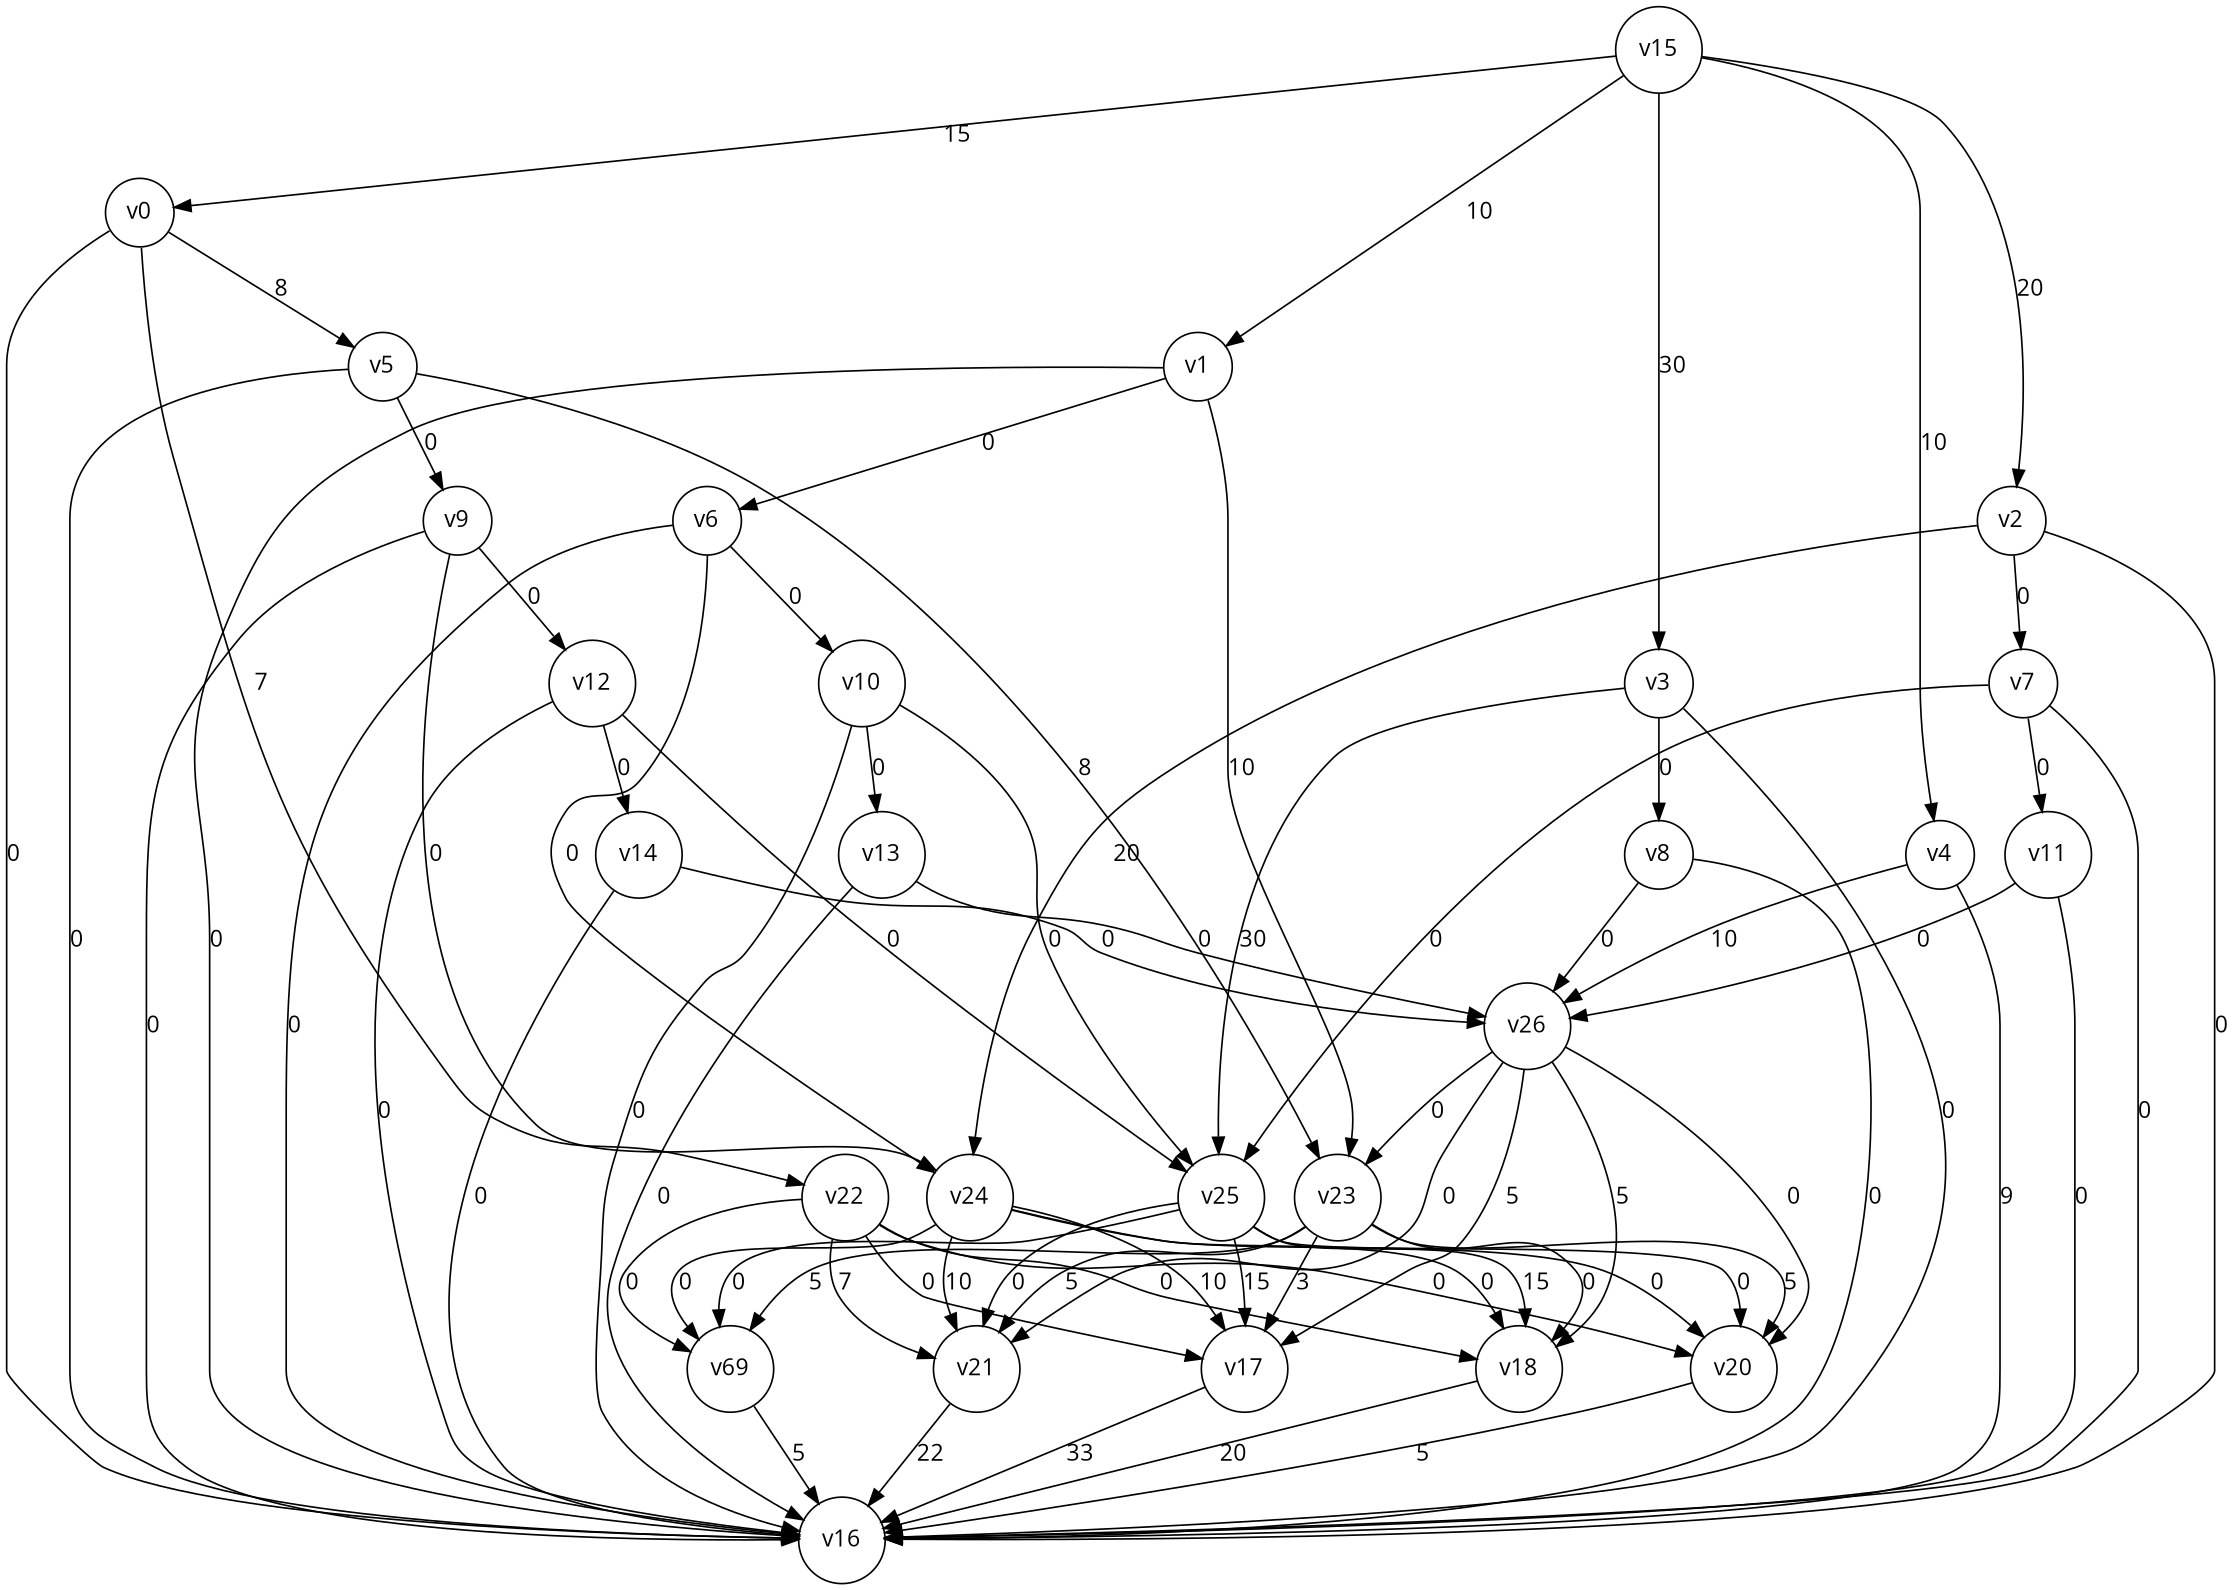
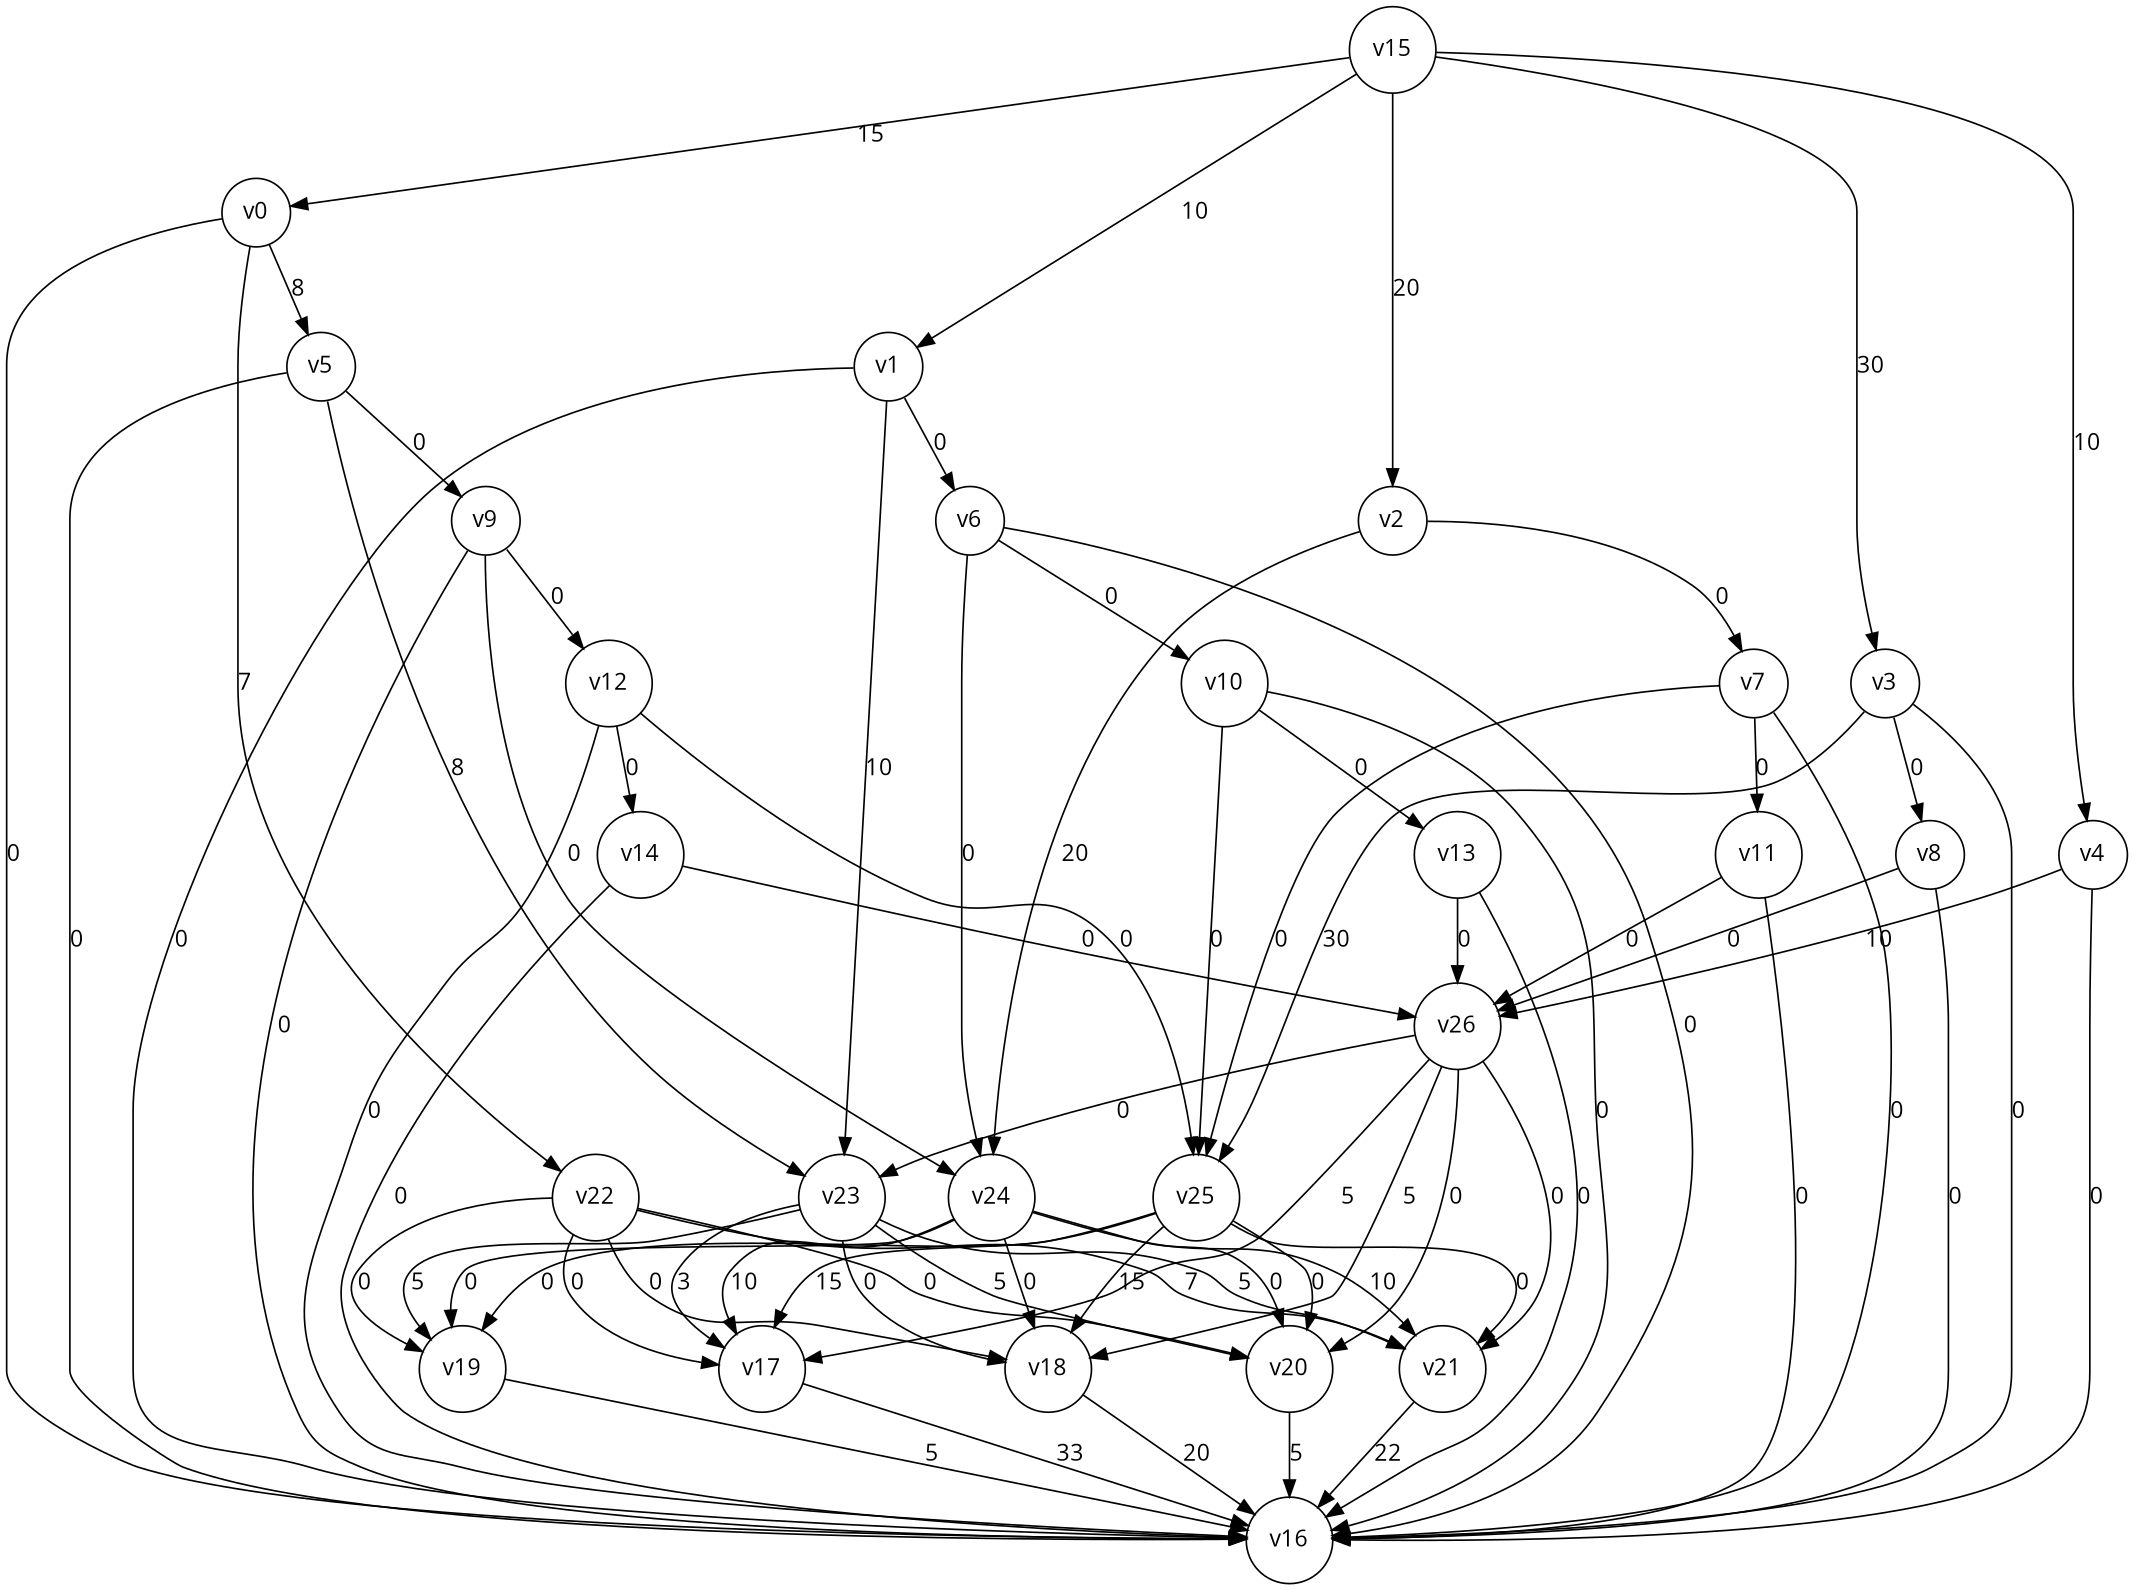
(2007, 1198) -> (2097, 1198)
(730, 1369) -> (463, 1369)
(2093, 1460) -> none
